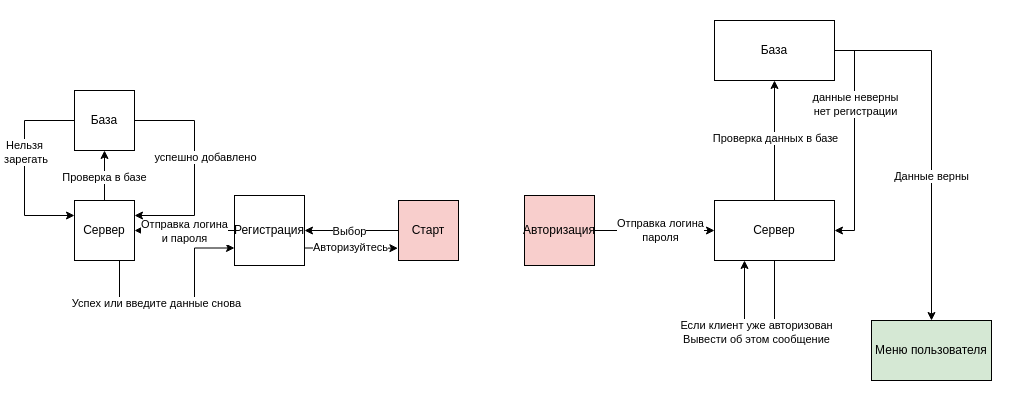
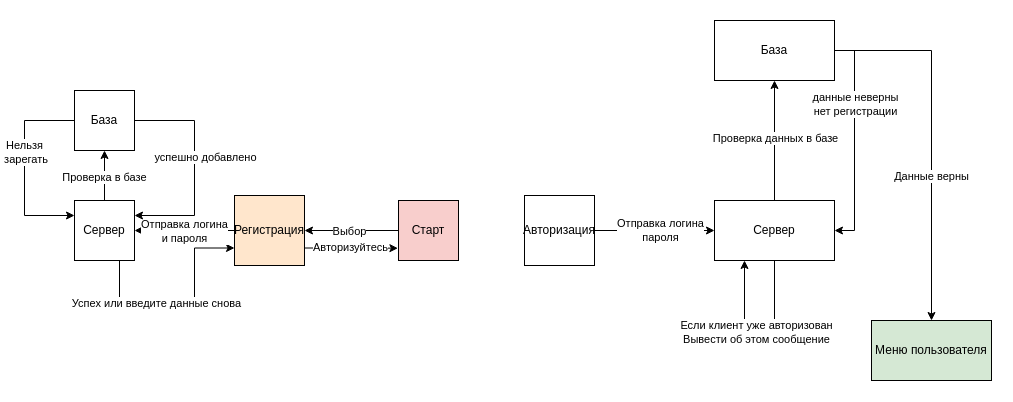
(270, 231) -> (270, 231)
(560, 231) -> (560, 231)
